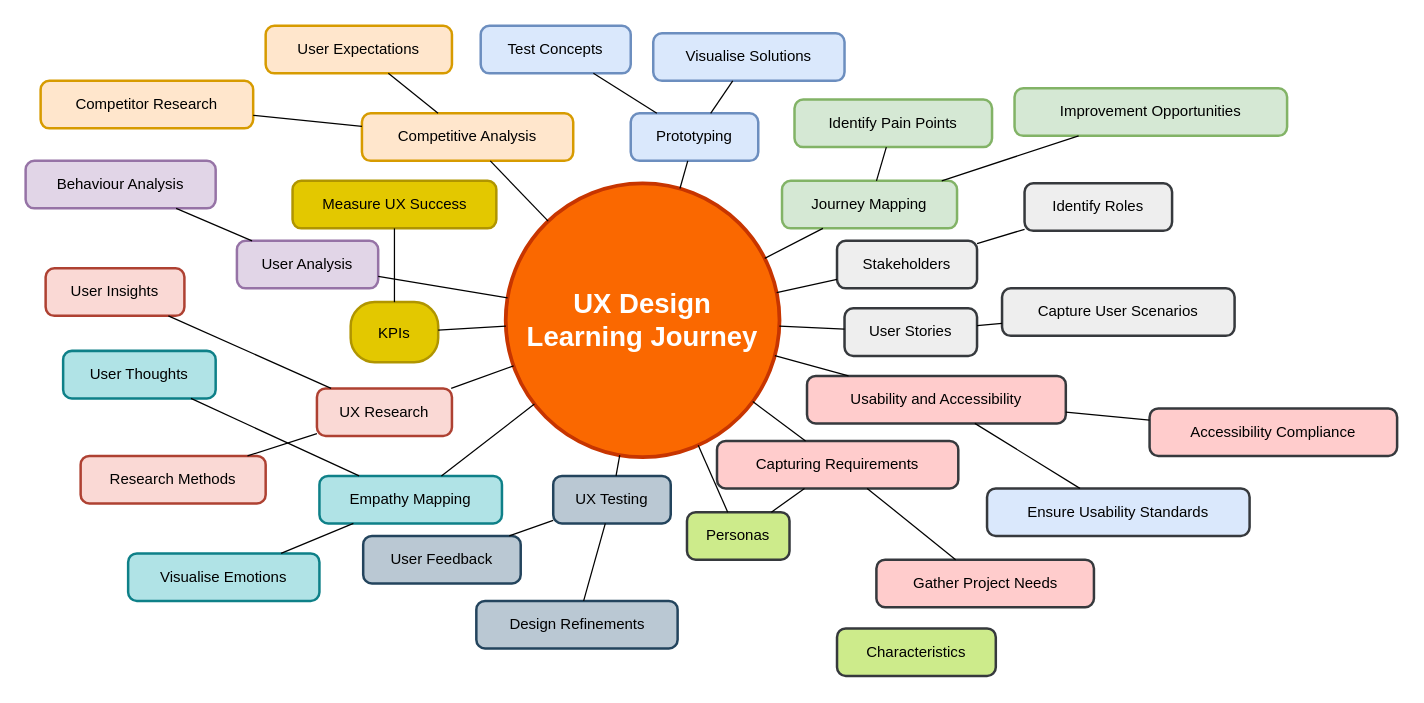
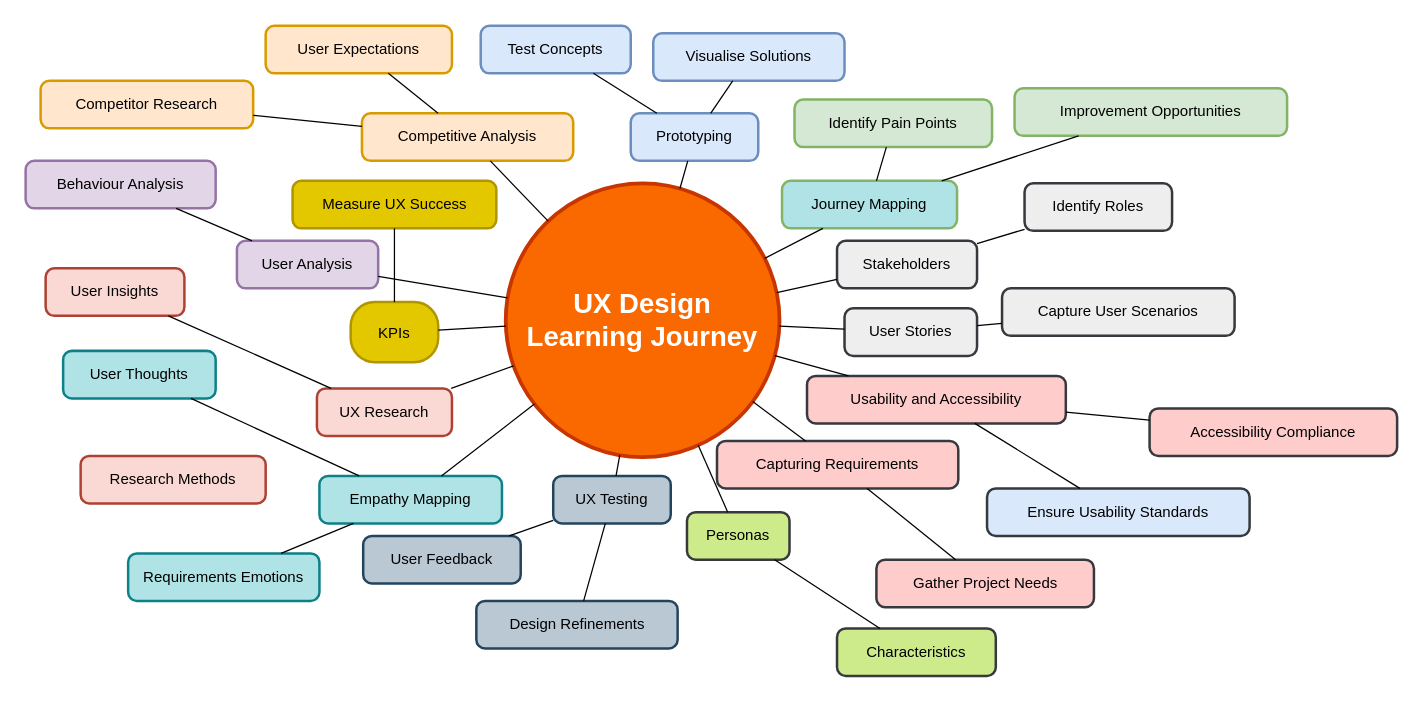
(869, 204) -> (869, 204)
(282, 445) -> none
(788, 500) -> (827, 593)
(224, 577) -> (224, 577)
